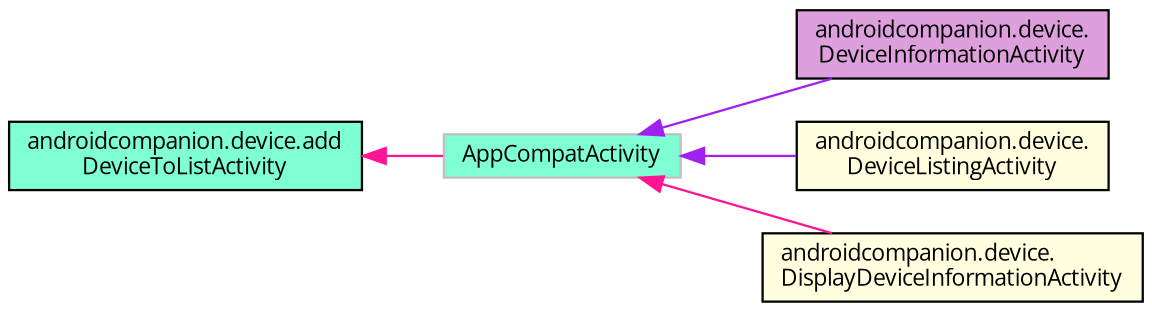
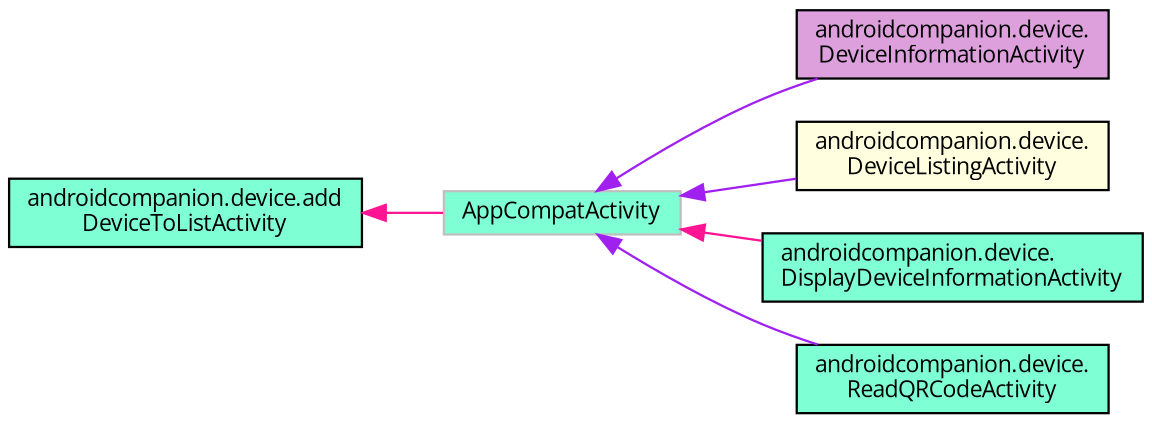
(953, 267) -> (953, 267)
none -> (953, 379)
